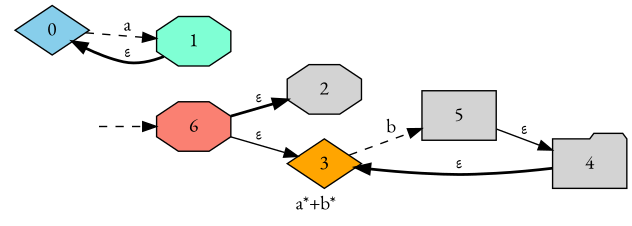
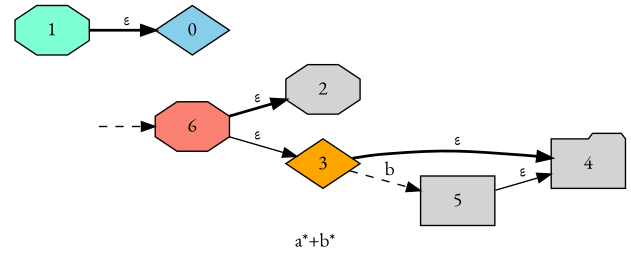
(114, 35) -> none
(461, 174) -> (445, 151)
